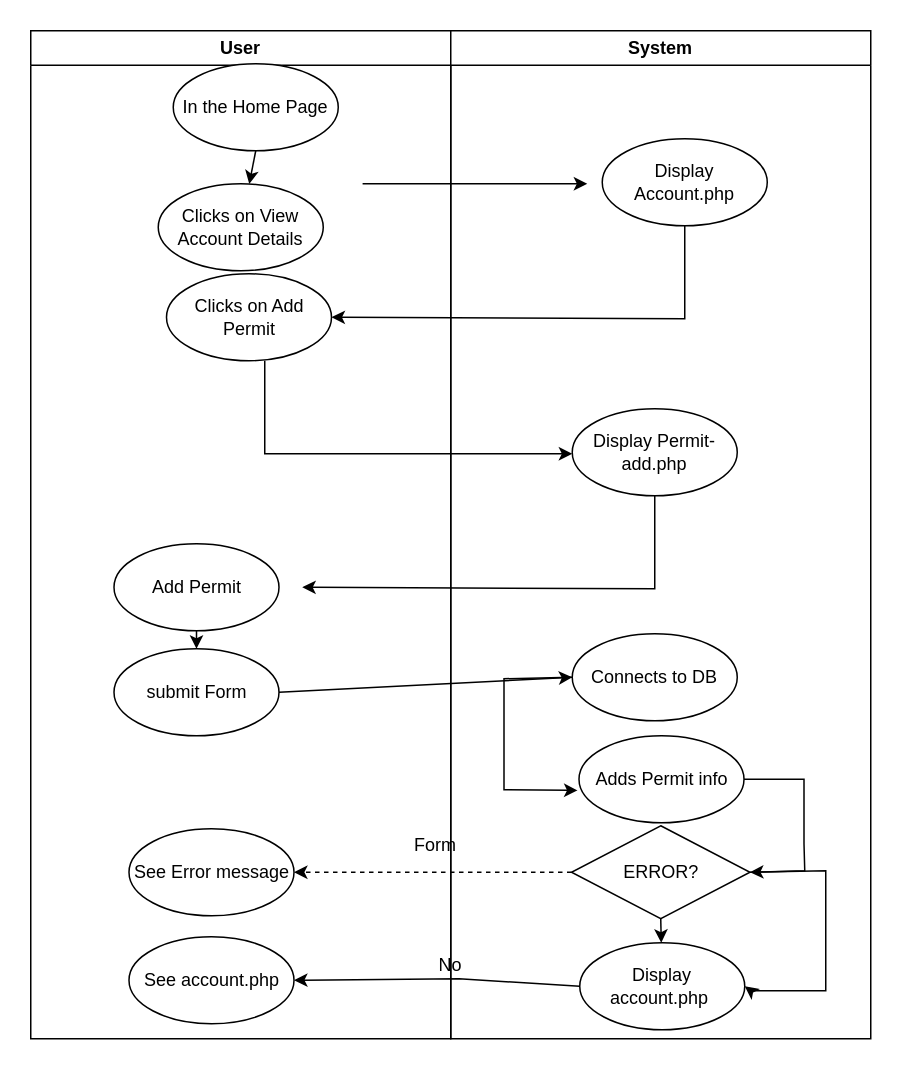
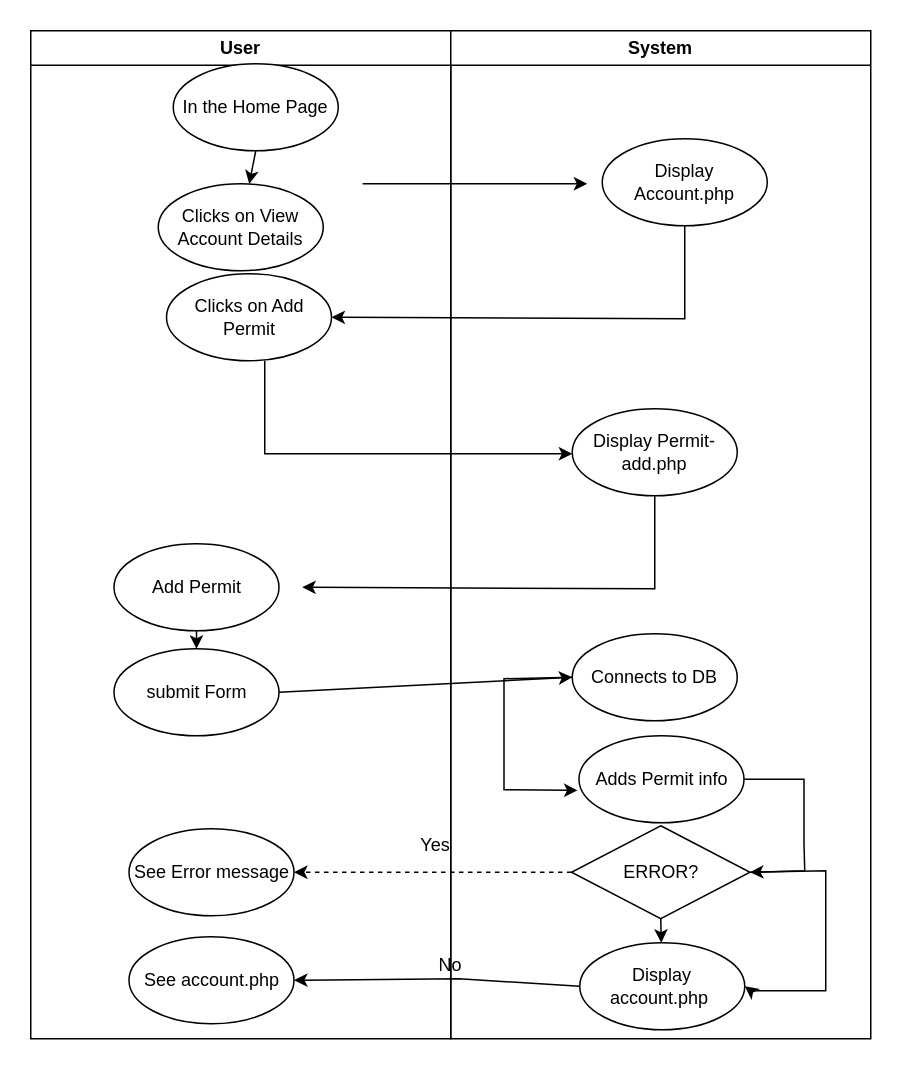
(436, 845) -> (436, 845)
